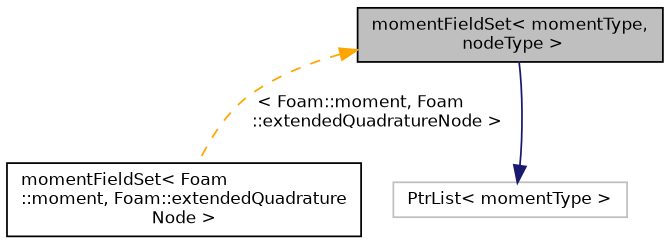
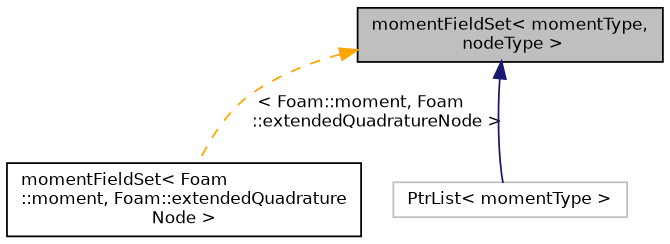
(522, 113) -> (499, 131)
